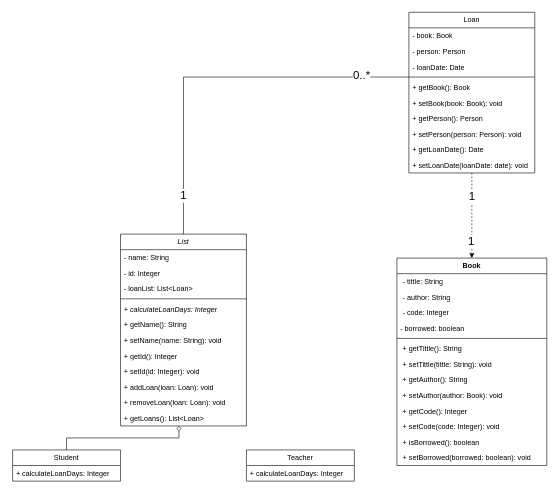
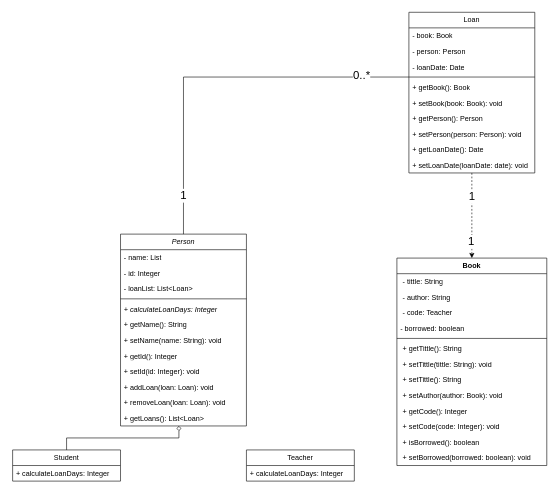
(183, 242) -> (183, 242)
(148, 258) -> (144, 258)
(428, 314) -> (428, 314)
(439, 381) -> (437, 381)
